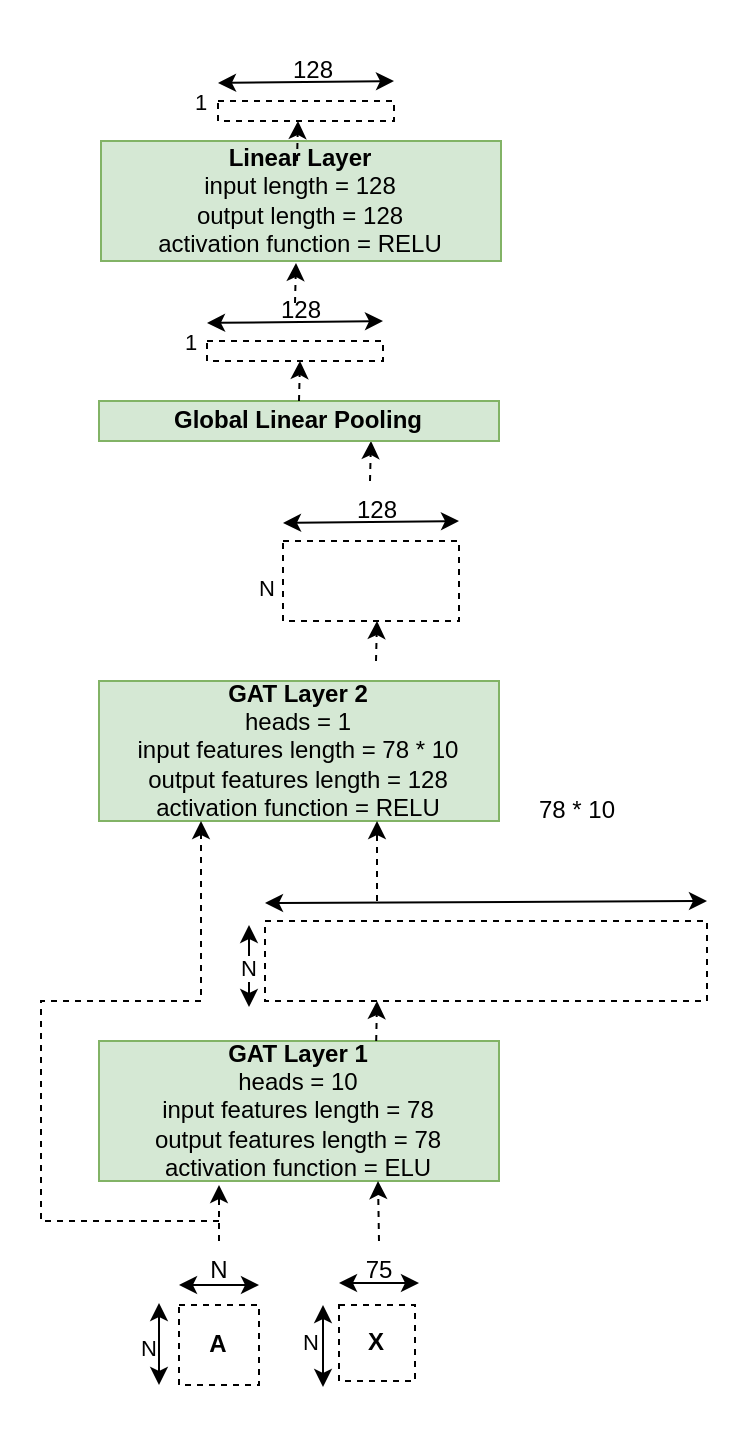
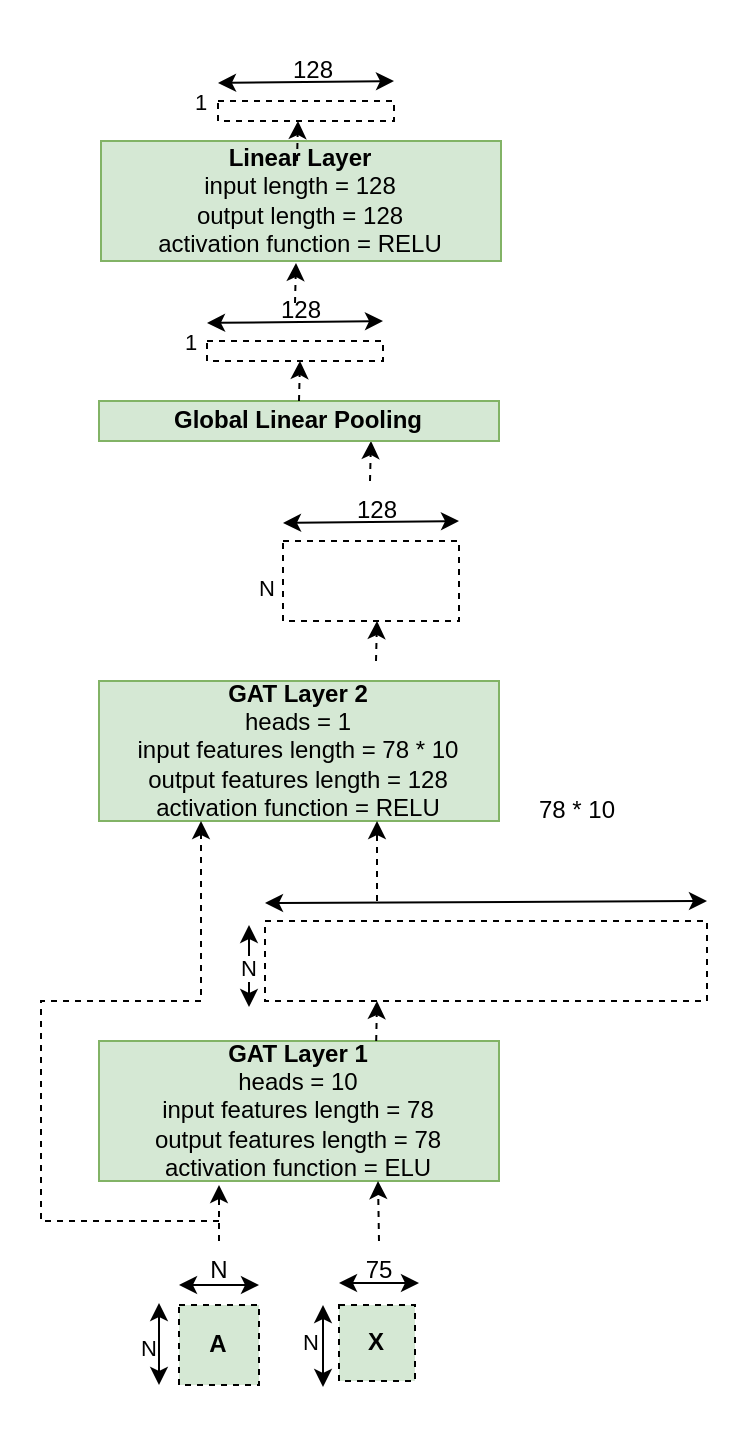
(377, 1343) -> (377, 1343)
(219, 1345) -> (219, 1345)
